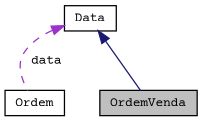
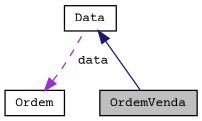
(23, 54) -> (70, 56)
